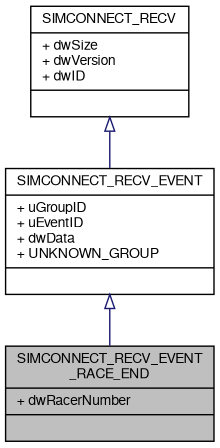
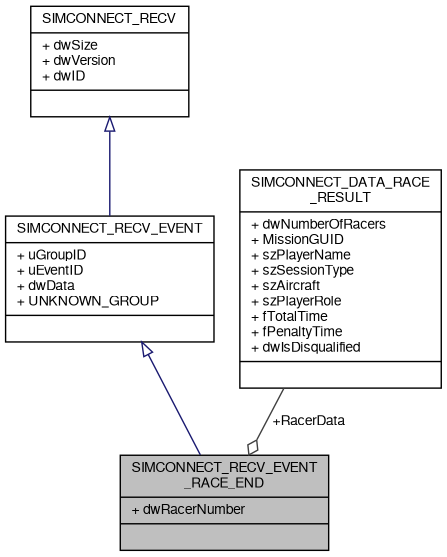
none -> (341, 279)
